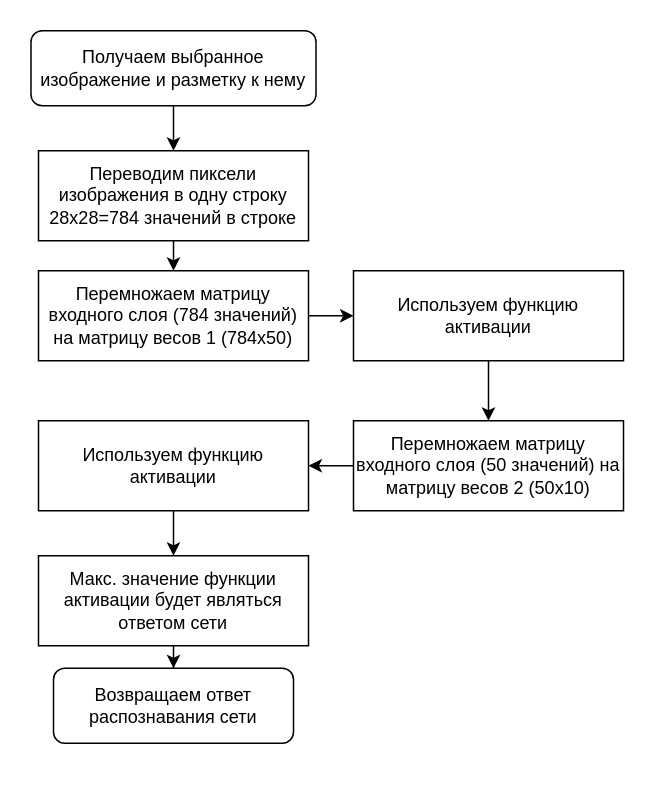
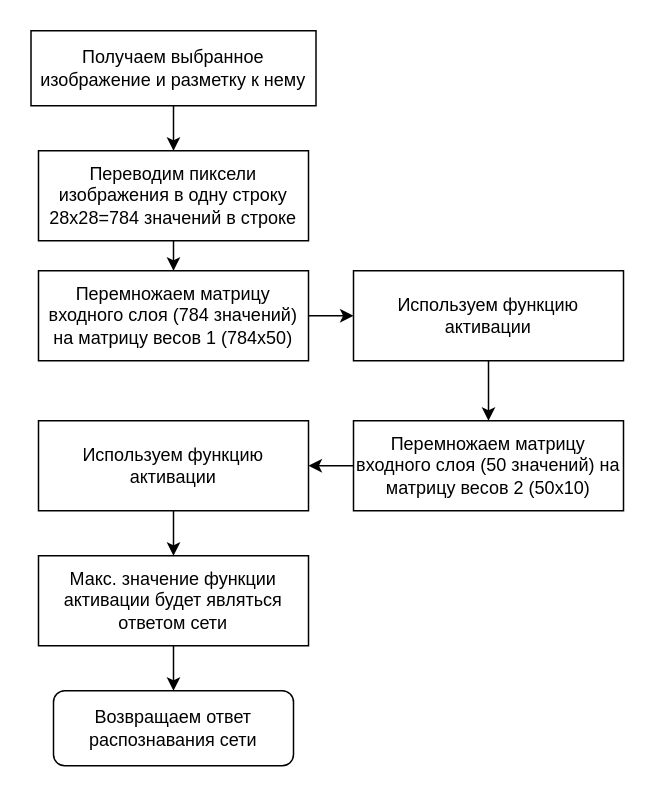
(173, 68) -> (173, 68)
(173, 706) -> (173, 728)
